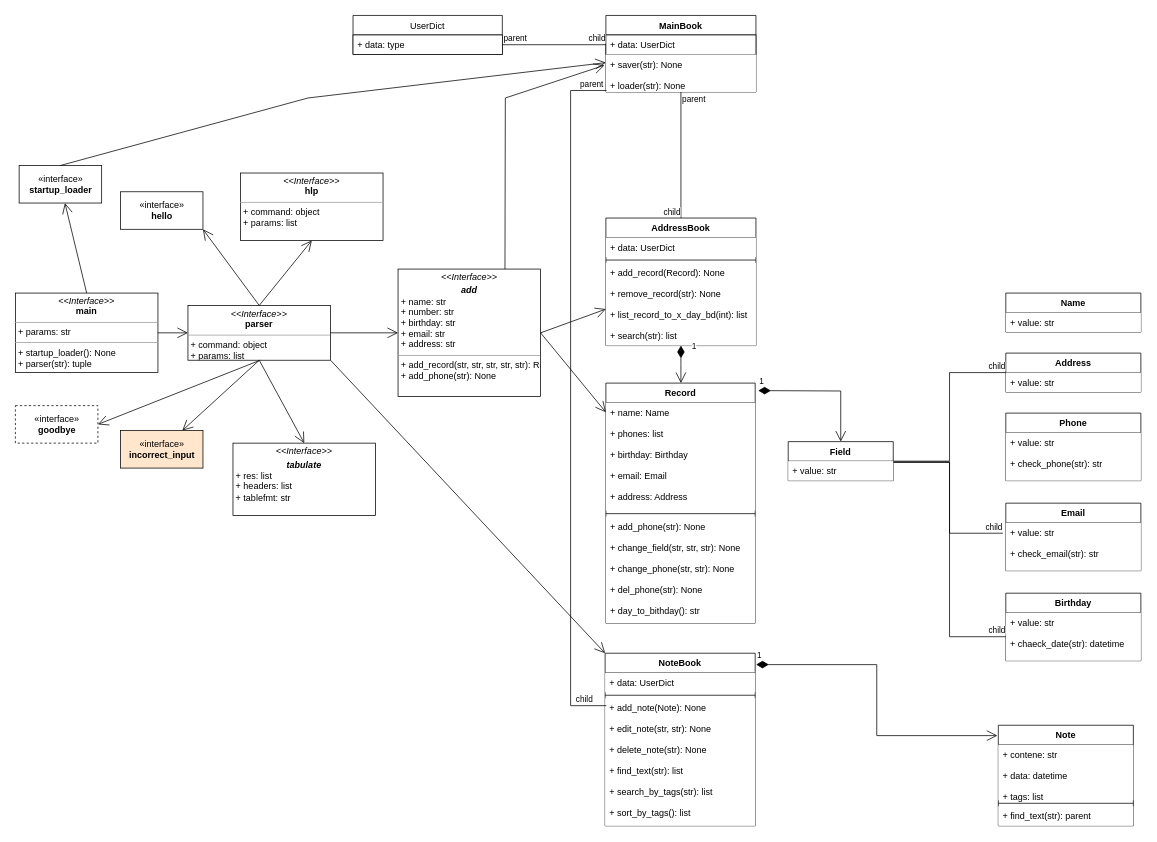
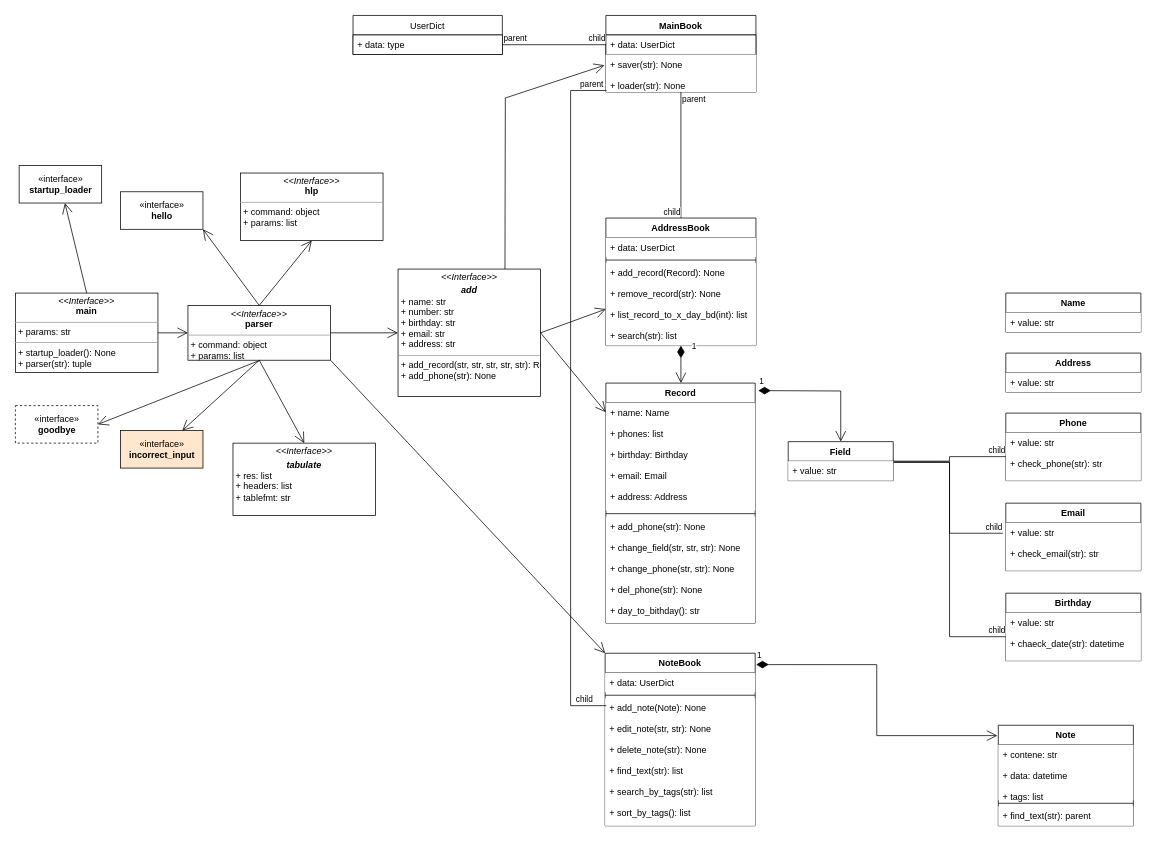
(328, 96) -> none
(949, 386) -> none
none -> (977, 456)
